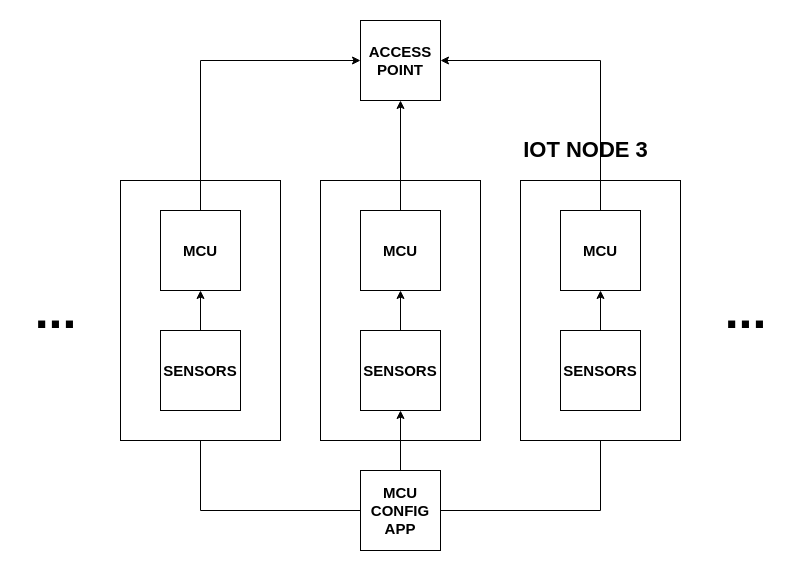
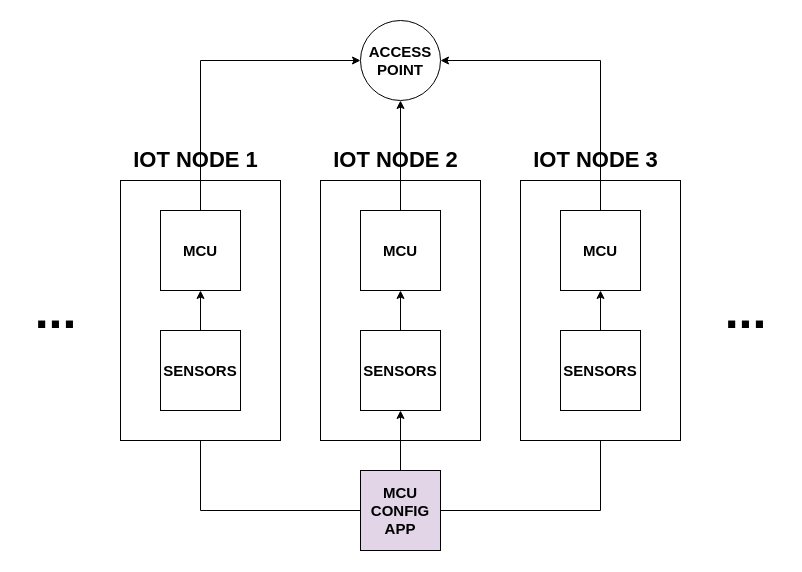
(401, 61) -> (401, 61)
(586, 151) -> (596, 161)
none -> (196, 161)
none -> (396, 161)
(401, 511) -> (401, 511)
